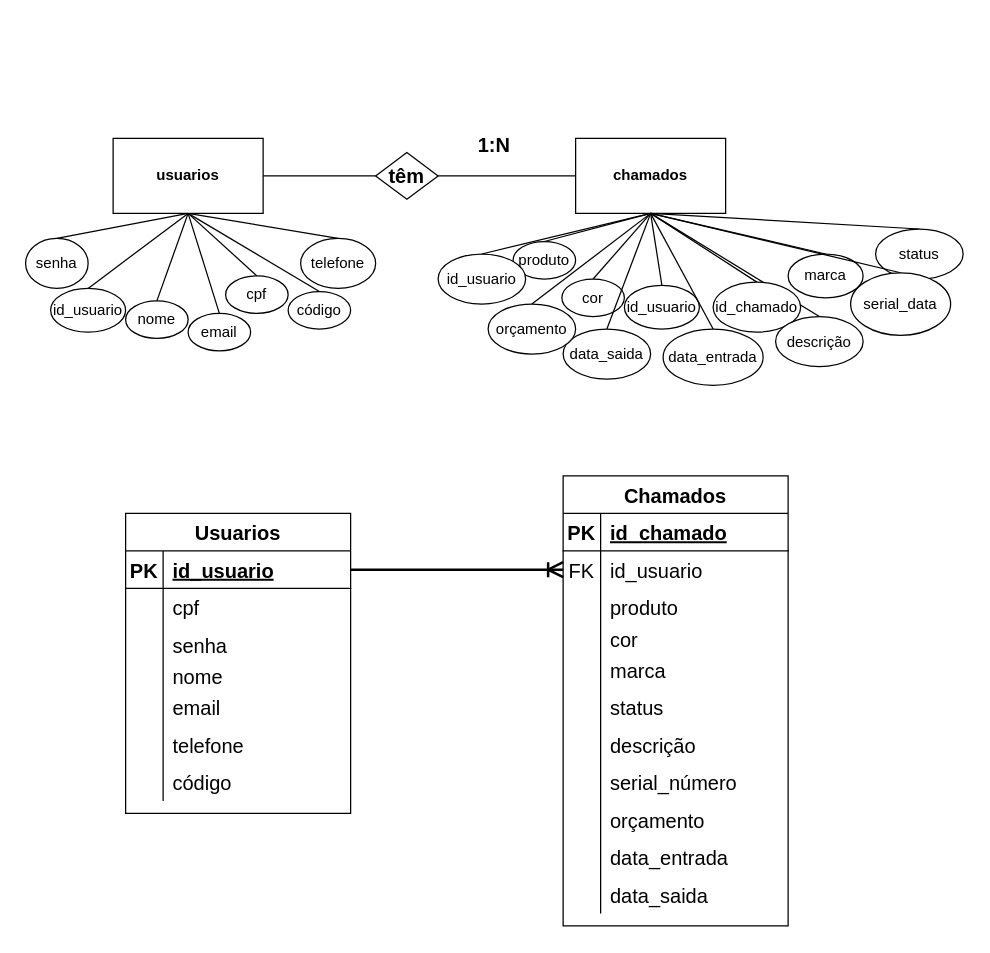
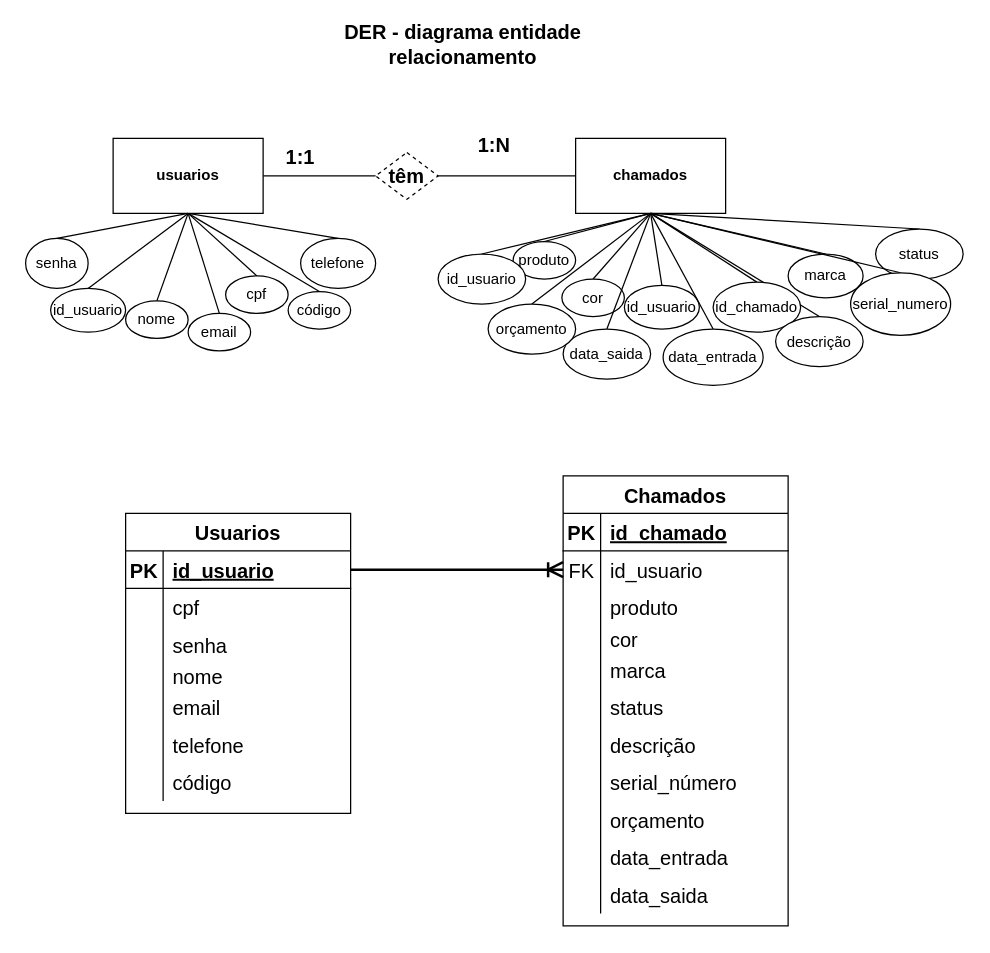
none -> (463, 44)
none -> (301, 157)
(407, 176) -> (407, 176)
(901, 304) -> (901, 304)
